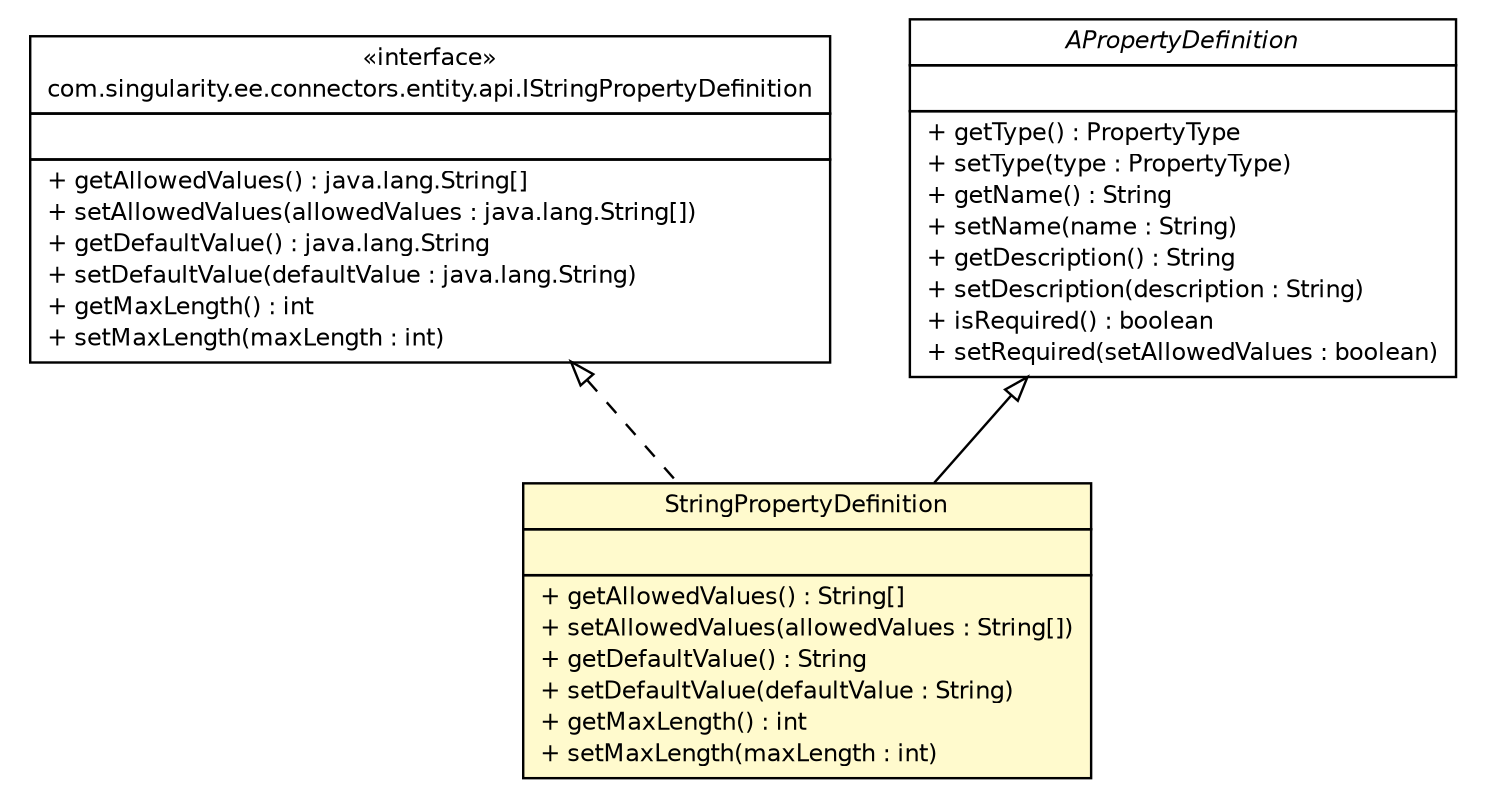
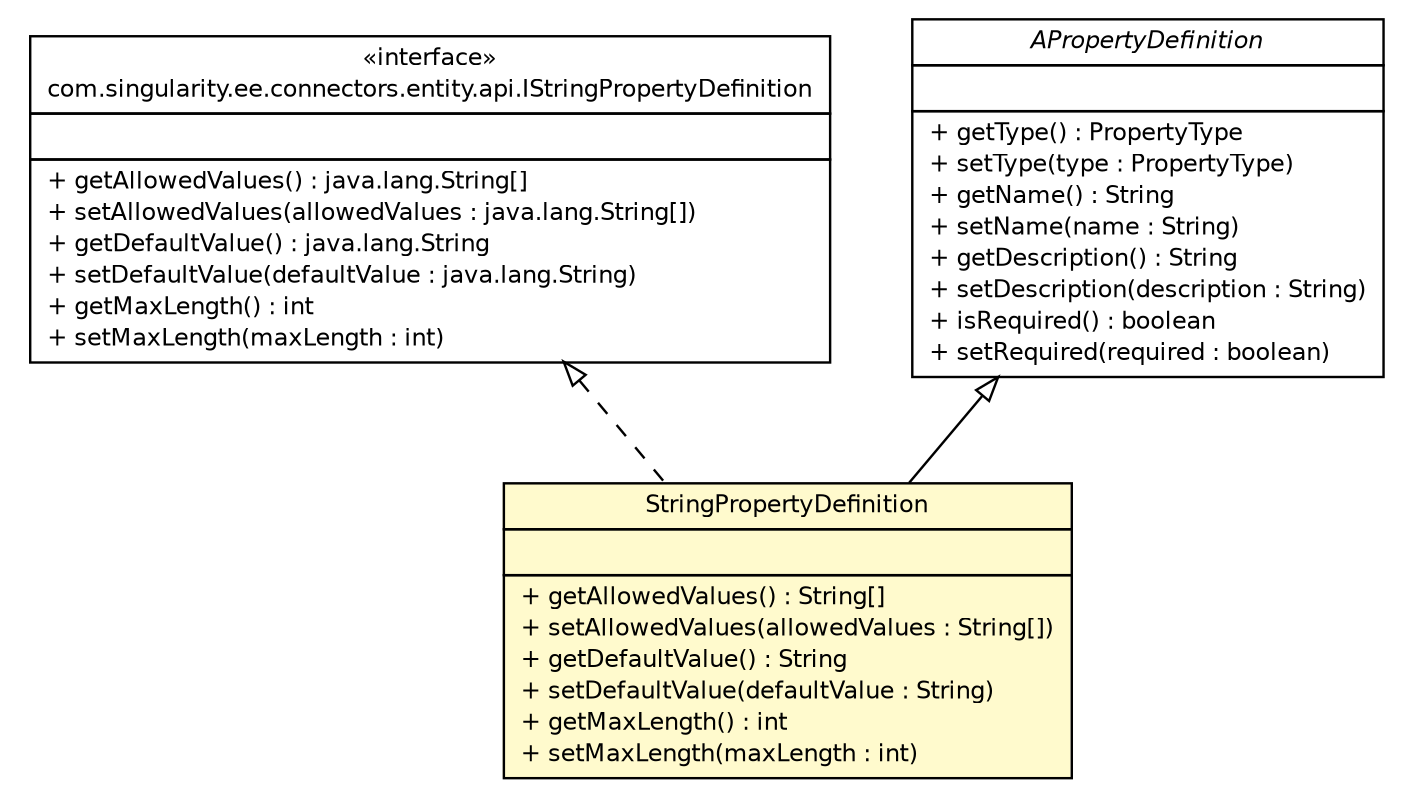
(1183, 353) -> (1130, 353)
